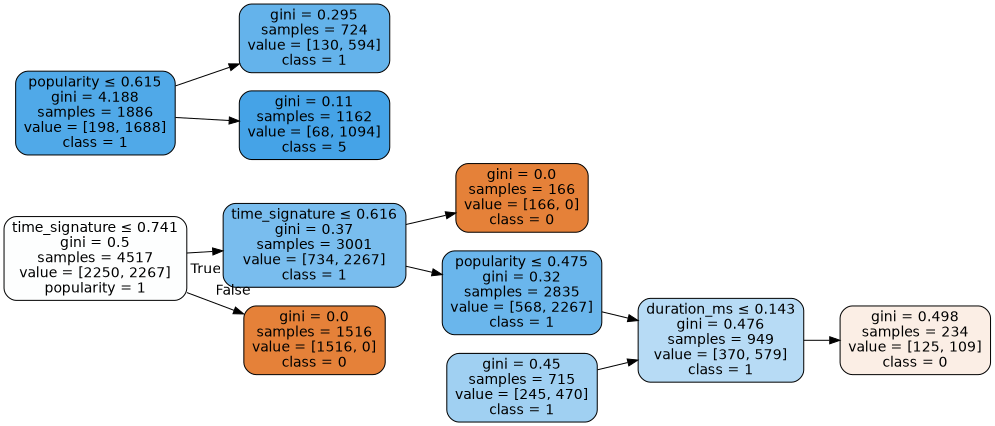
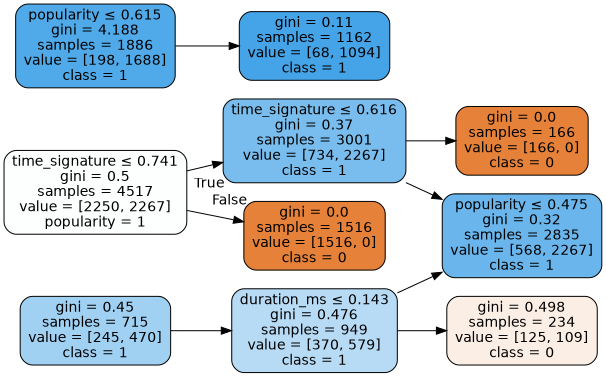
(315, 38) -> none
(315, 147) -> (315, 68)
(615, 315) -> (415, 285)
